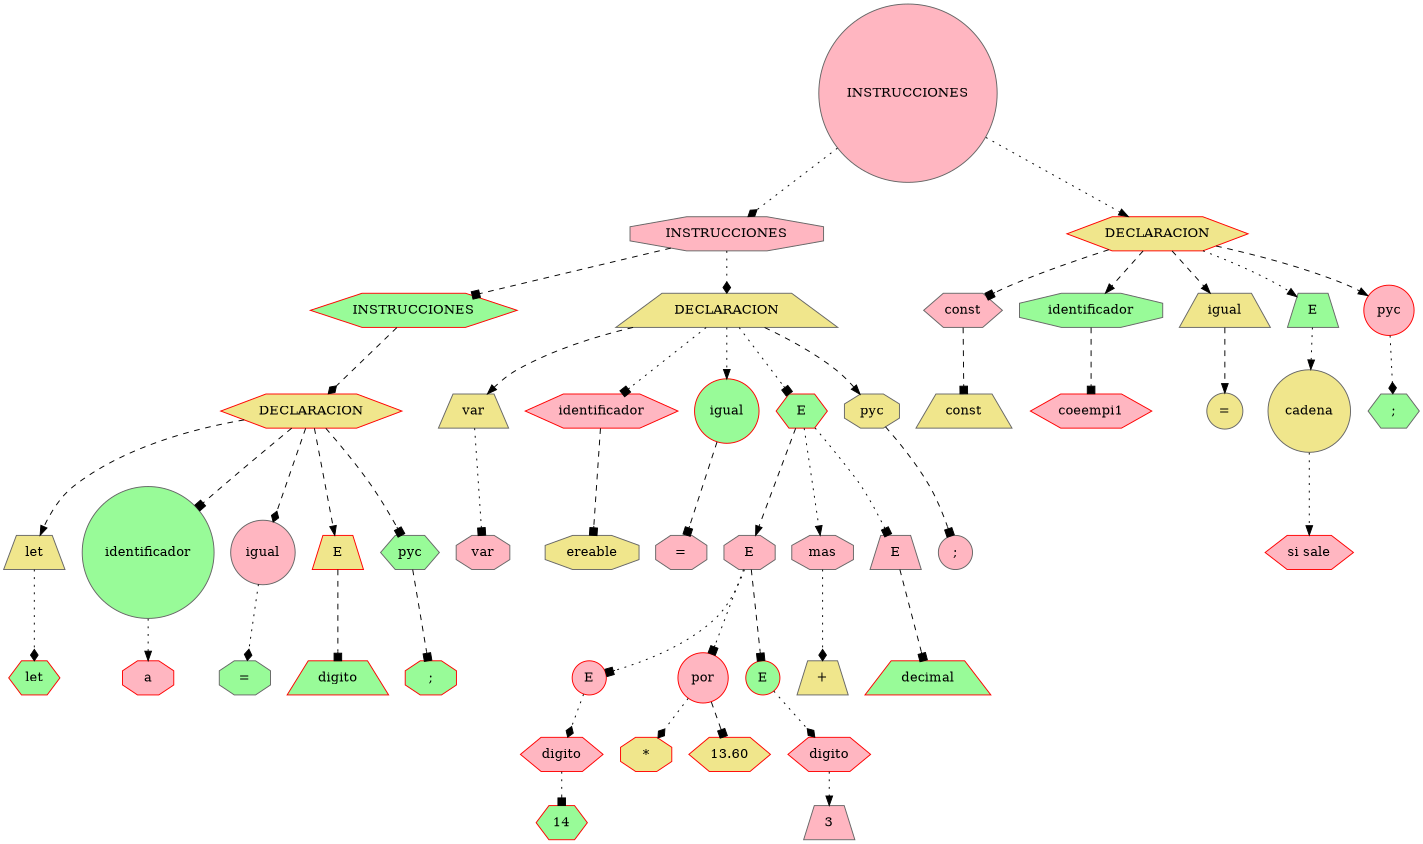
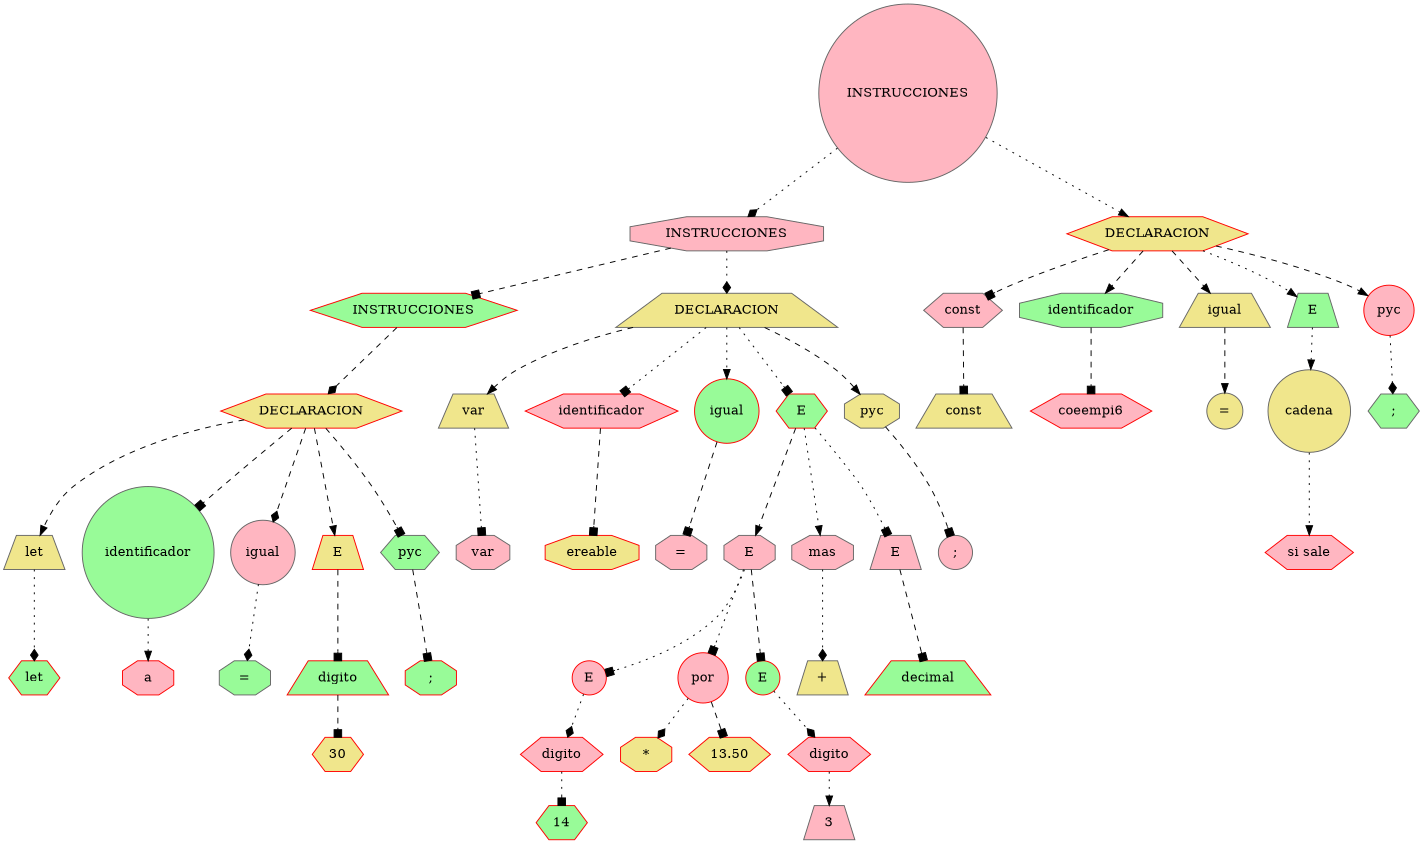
(1091, 411) -> (1091, 411)
(592, 552) -> (592, 552)
none -> (338, 754)
(730, 754) -> (730, 754)
